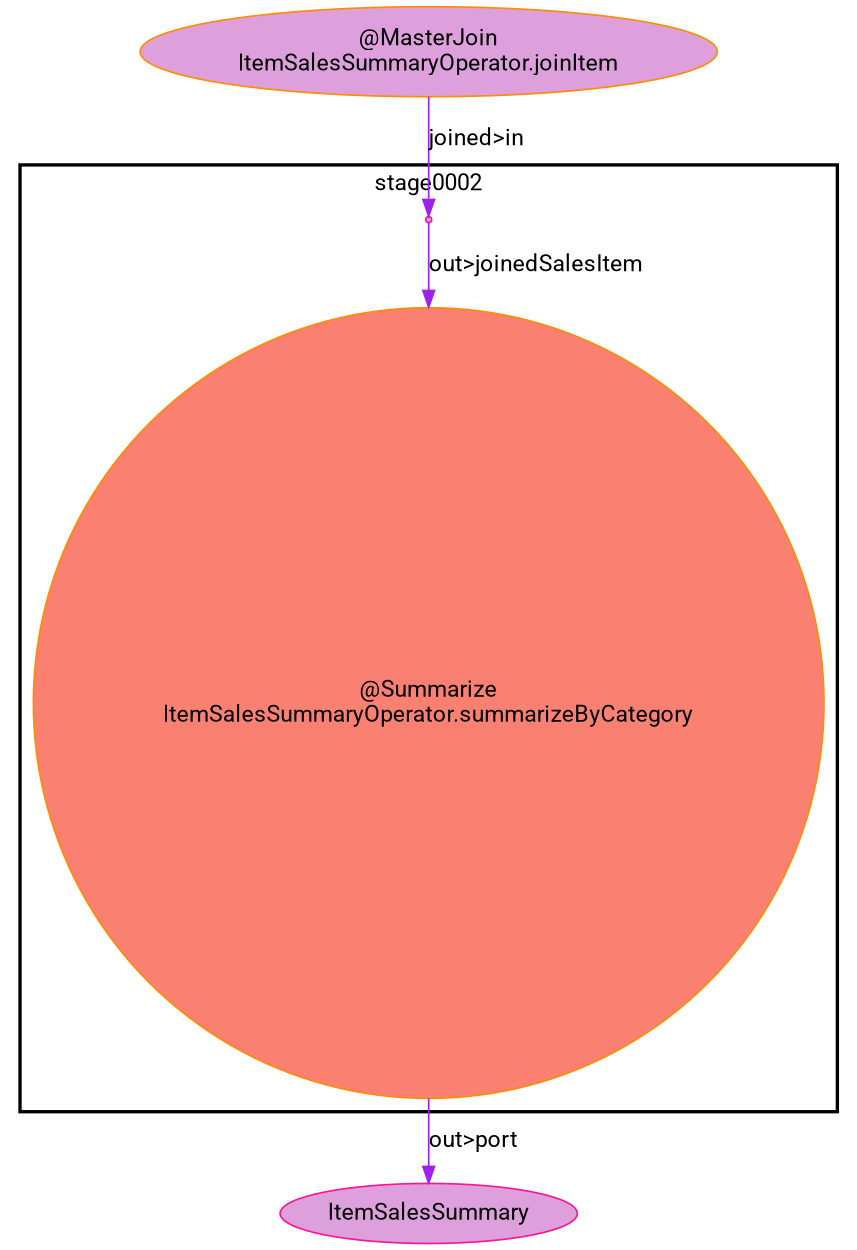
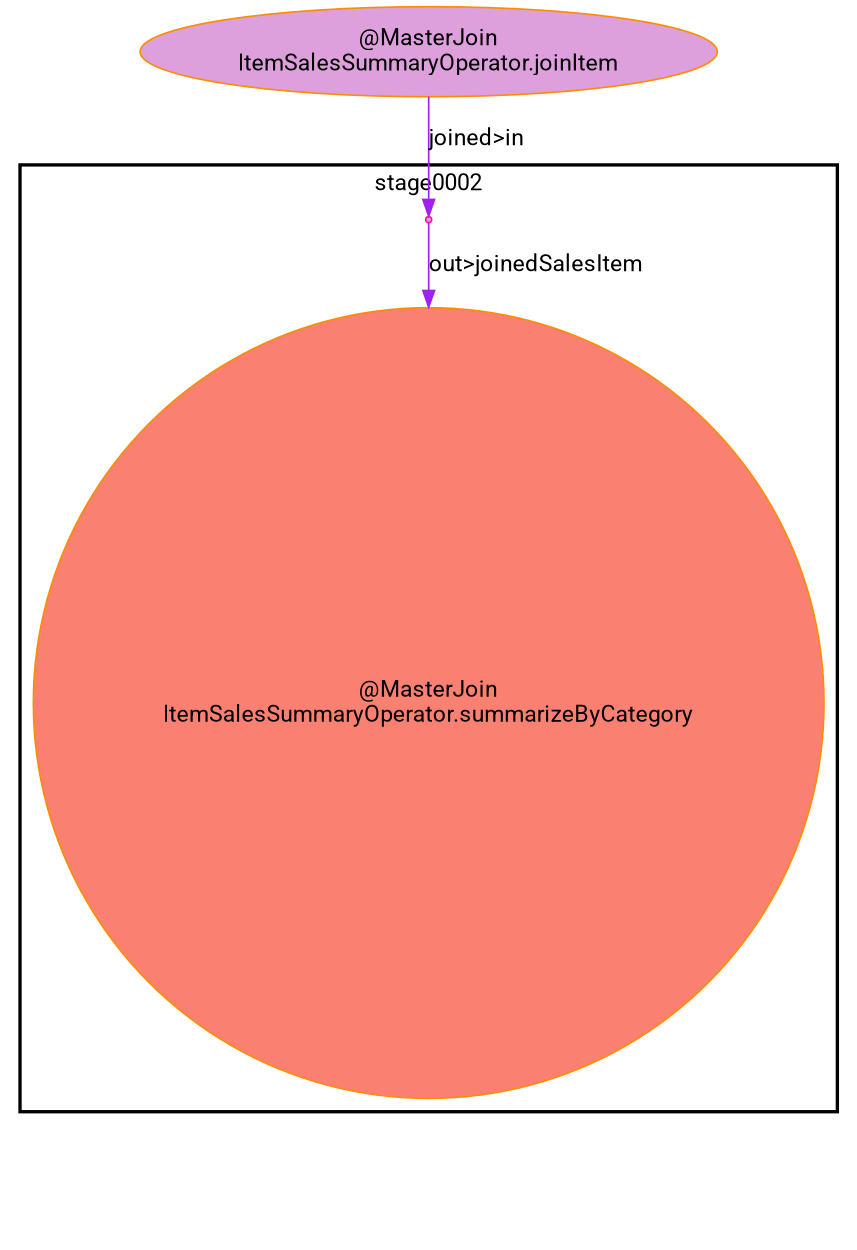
(429, 703) -> (429, 703)
(429, 1213) -> none
